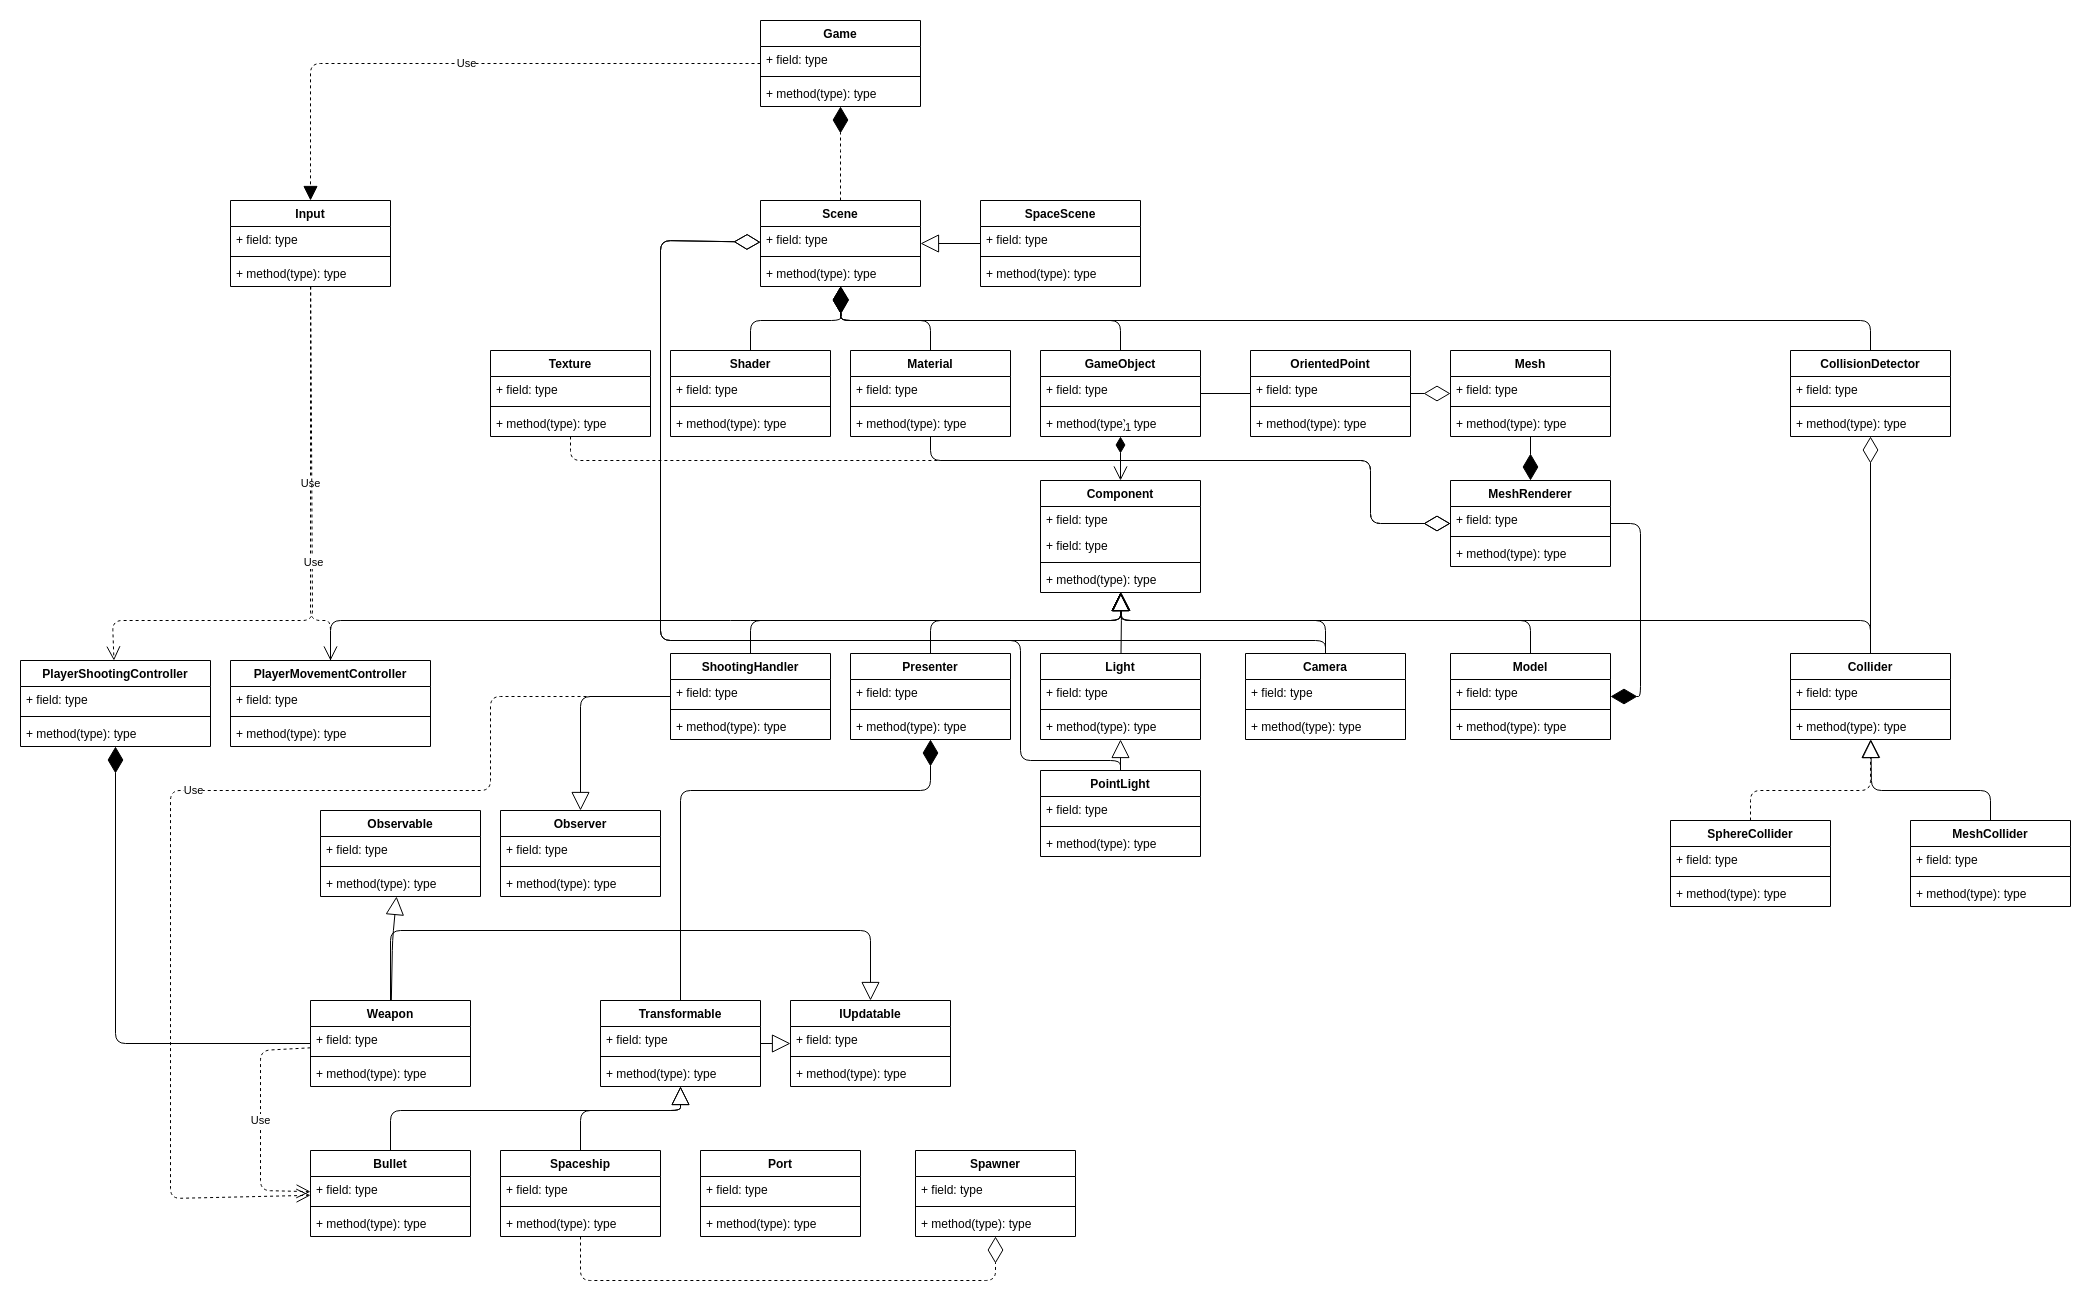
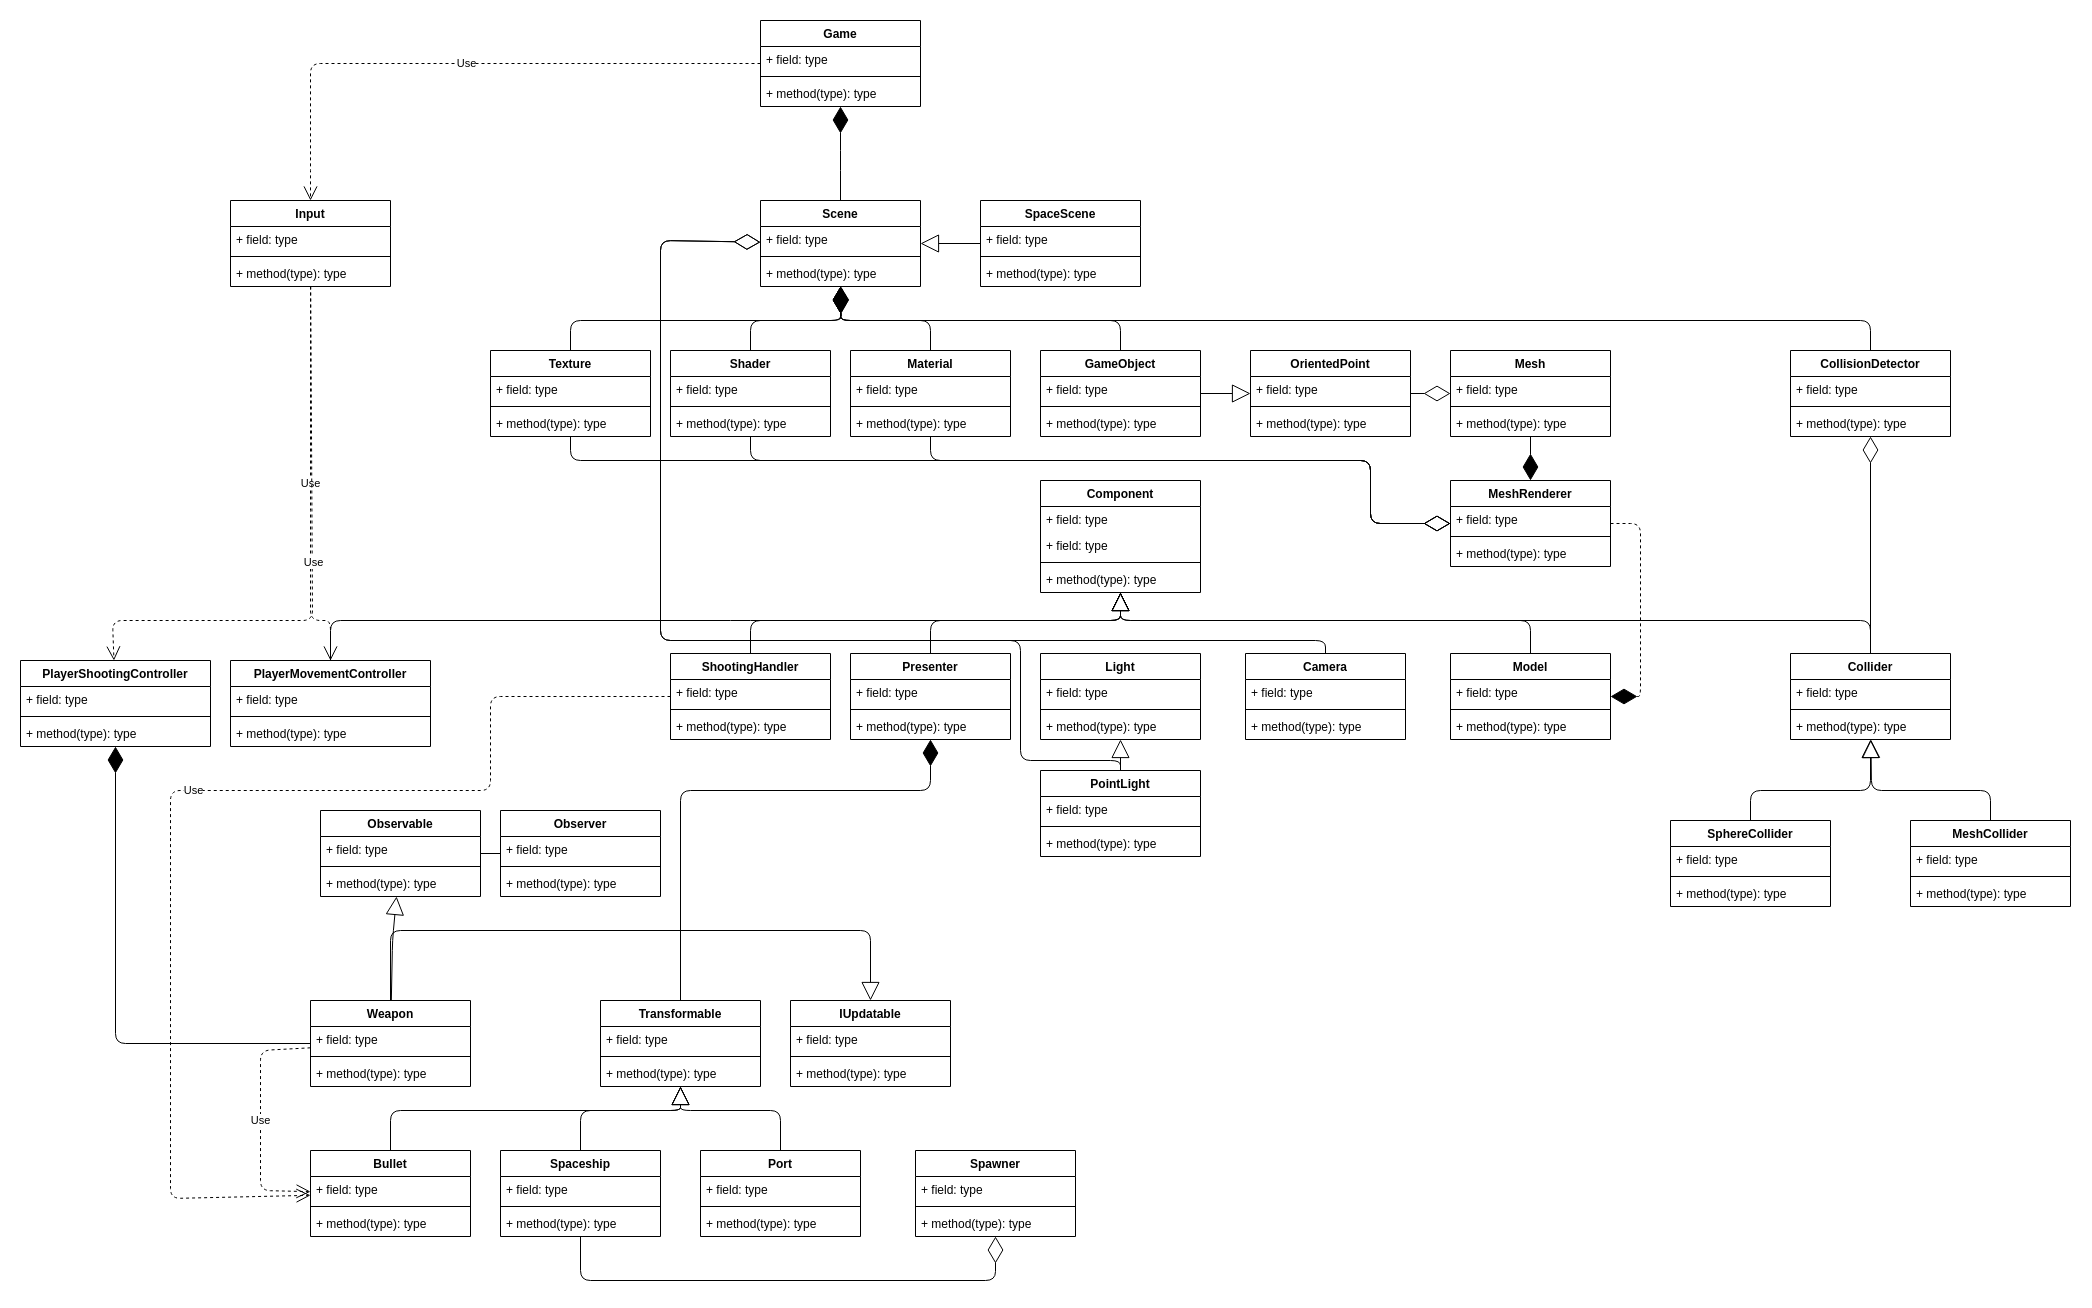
(841, 166) -> (841, 166)
(311, 185) -> (311, 191)
none -> (652, 321)
(1239, 394) -> (1231, 394)
none -> (751, 447)
(655, 461) -> (655, 461)
(1121, 465) -> none
(1641, 601) -> (1641, 601)
(1326, 634) -> none
(1121, 638) -> none
(581, 746) -> none
(1800, 791) -> (1800, 791)
none -> (490, 854)
(767, 1044) -> none
none -> (748, 1111)
(776, 1281) -> (776, 1281)
